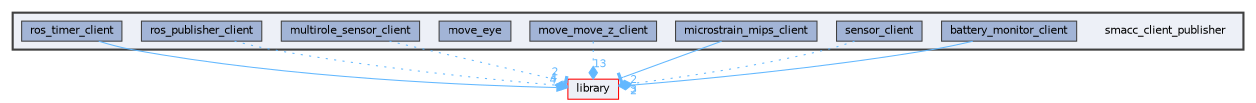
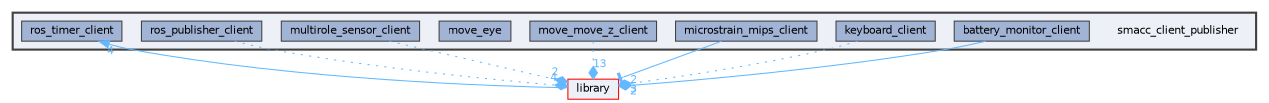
(879, 31) -> (886, 31)
(476, 61) -> (472, 60)
(327, 75) -> (337, 76)
